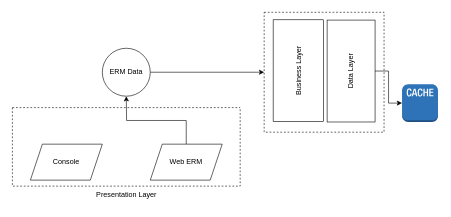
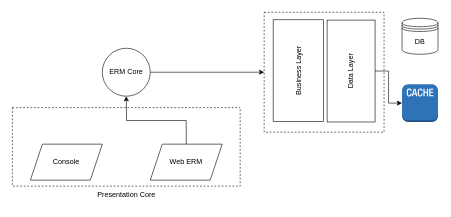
none -> (420, 36)
(126, 72) -> (126, 72)
(127, 195) -> (127, 195)
